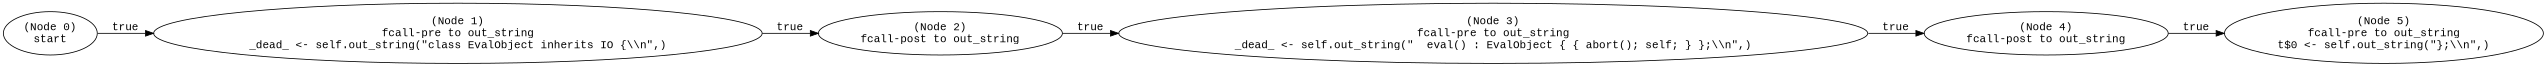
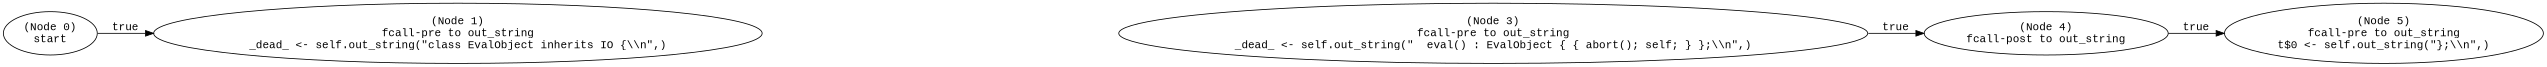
(940, 33) -> none
